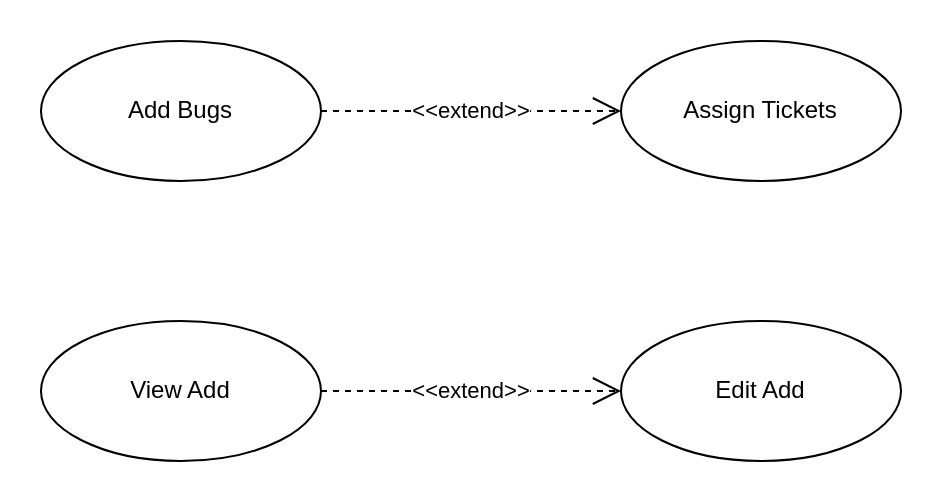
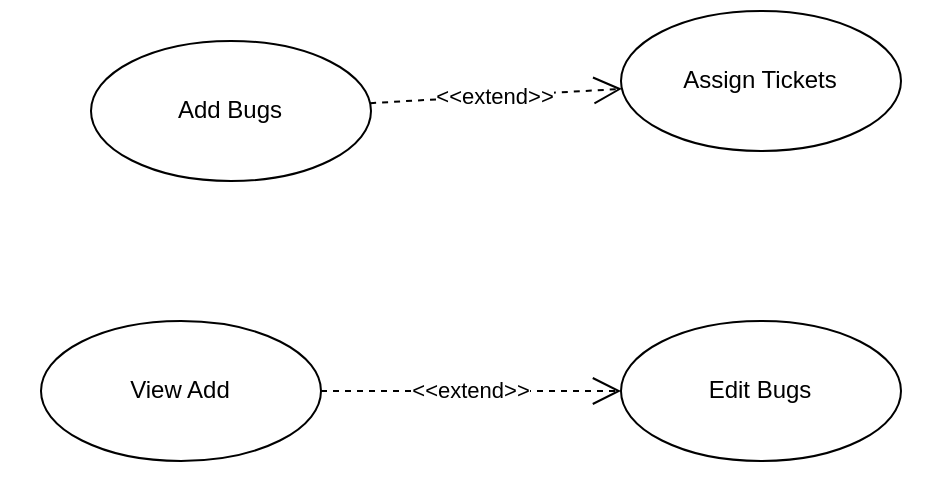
(181, 111) -> (231, 111)
(761, 111) -> (761, 81)
(761, 391) -> (761, 391)
